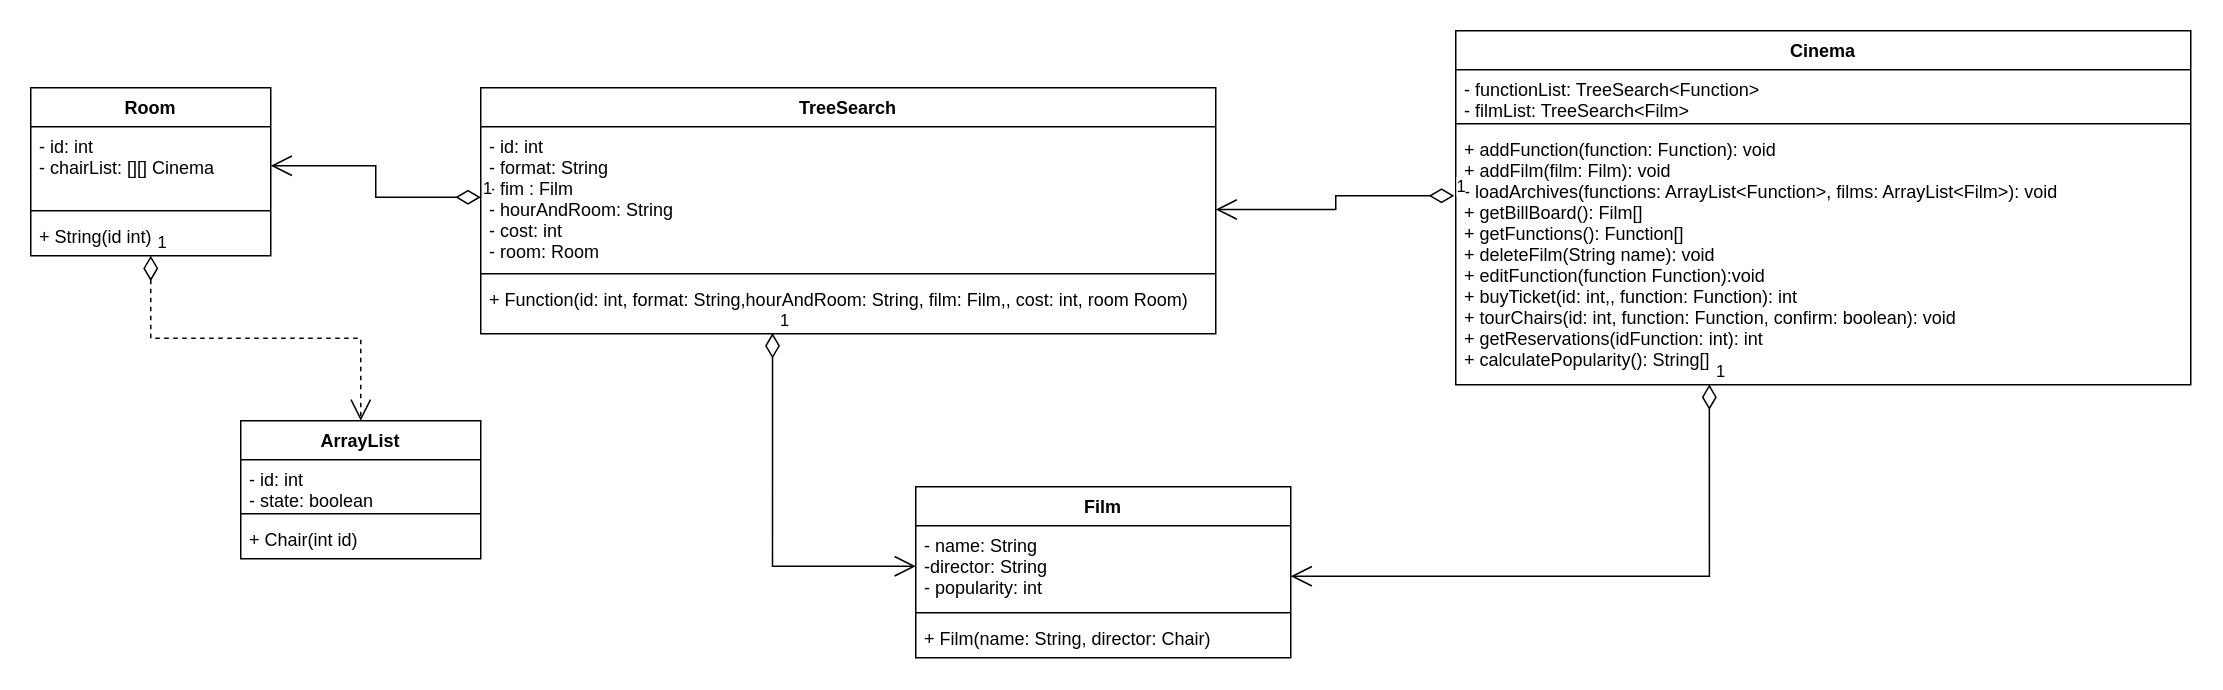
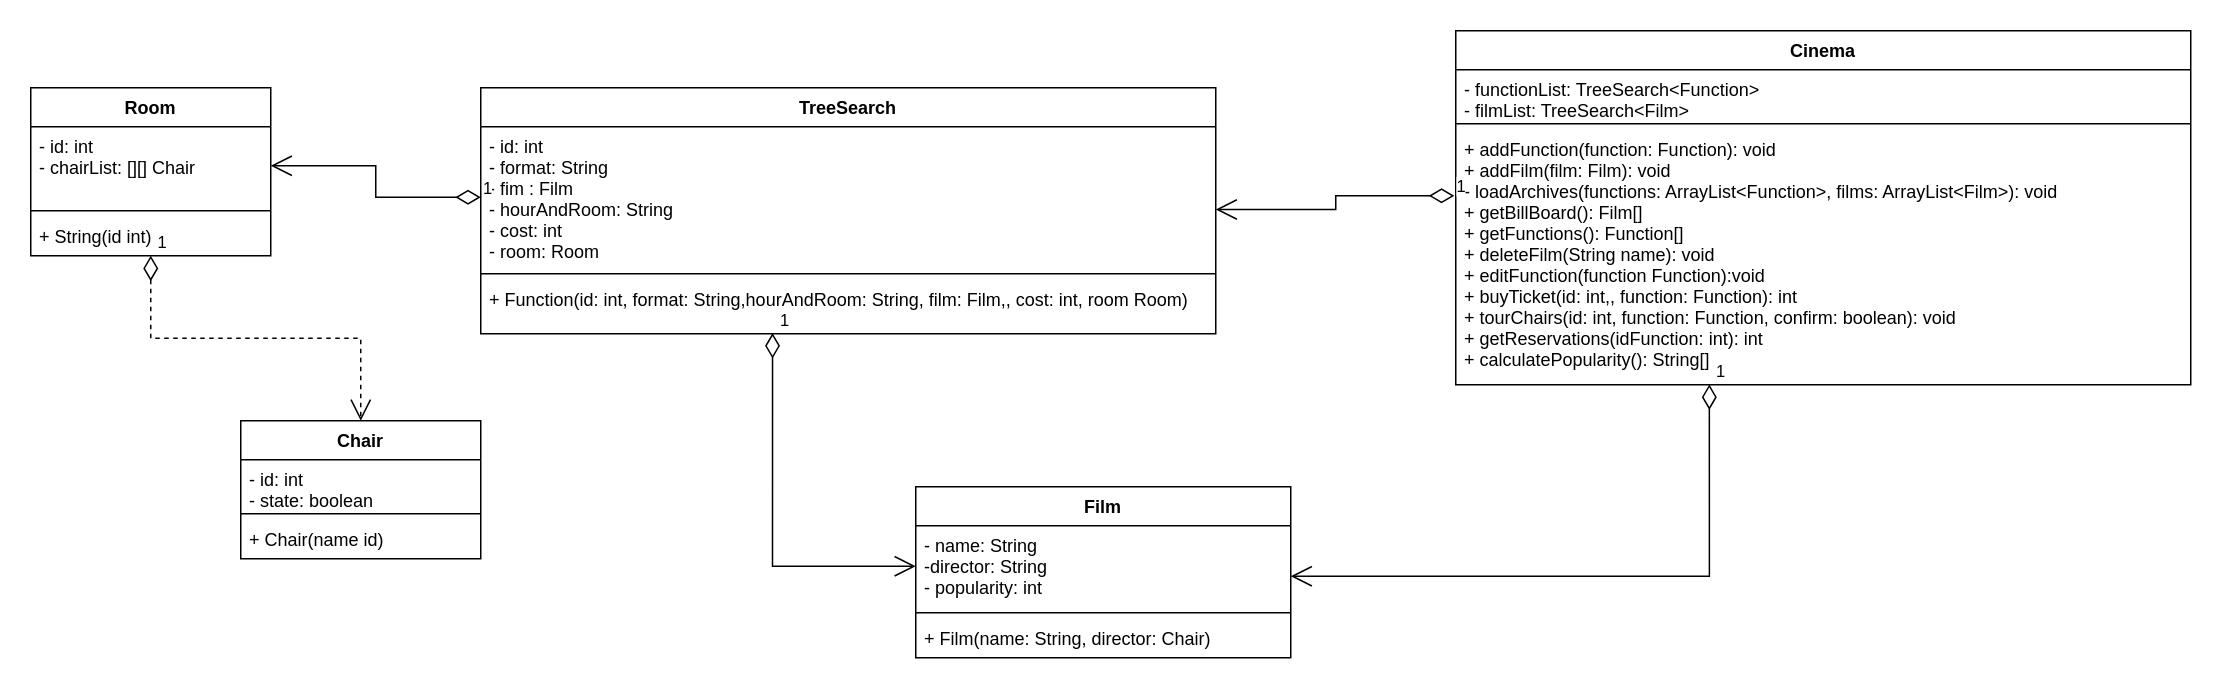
(73, 147) -> (73, 147)
(360, 441) -> (360, 441)
(313, 540) -> (320, 540)
